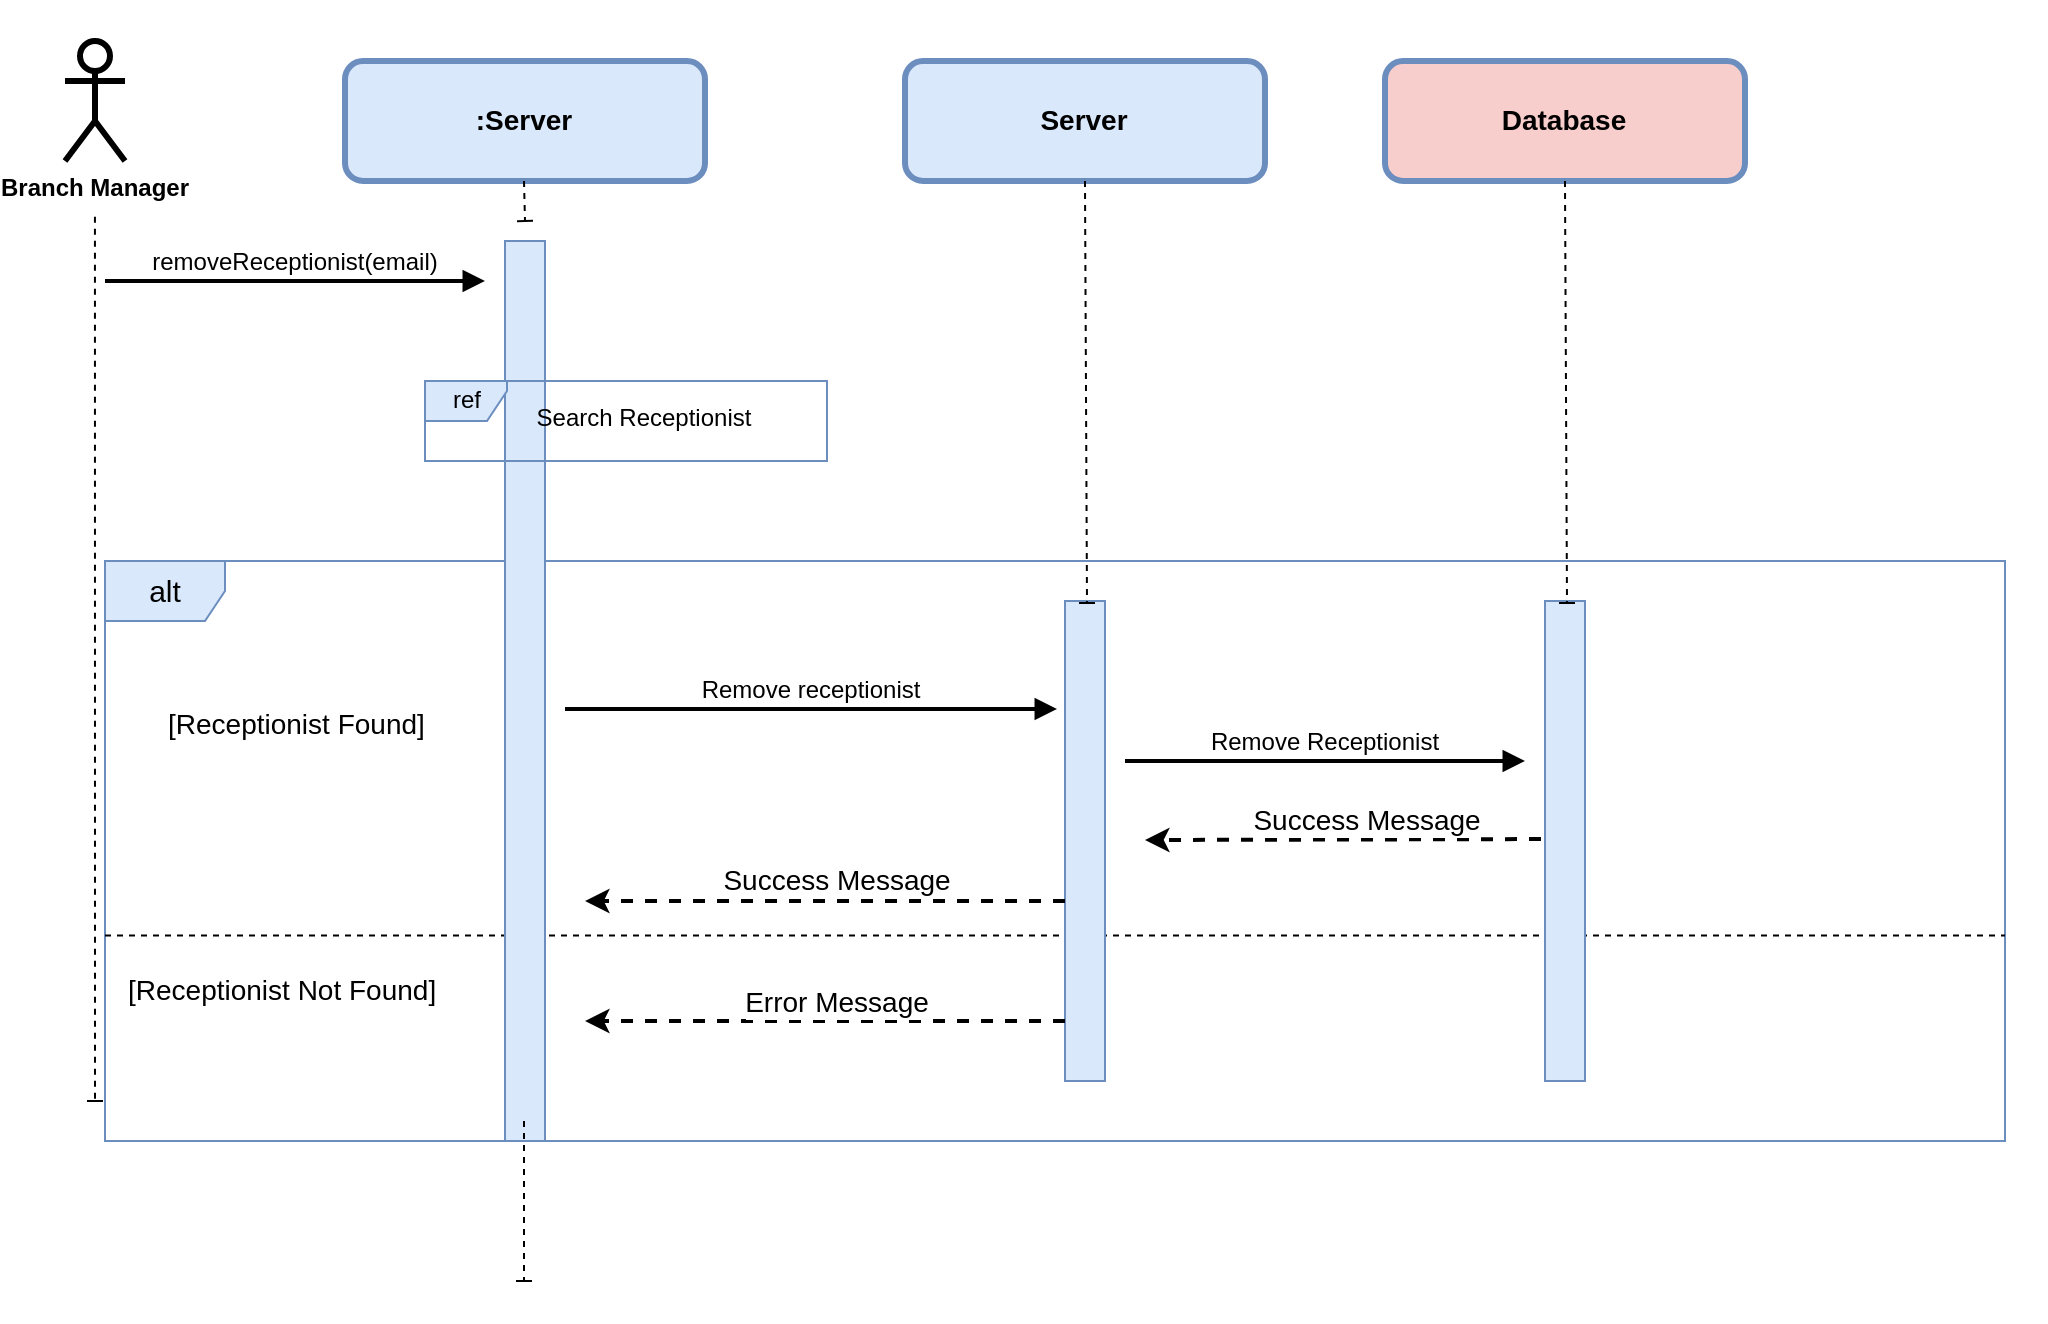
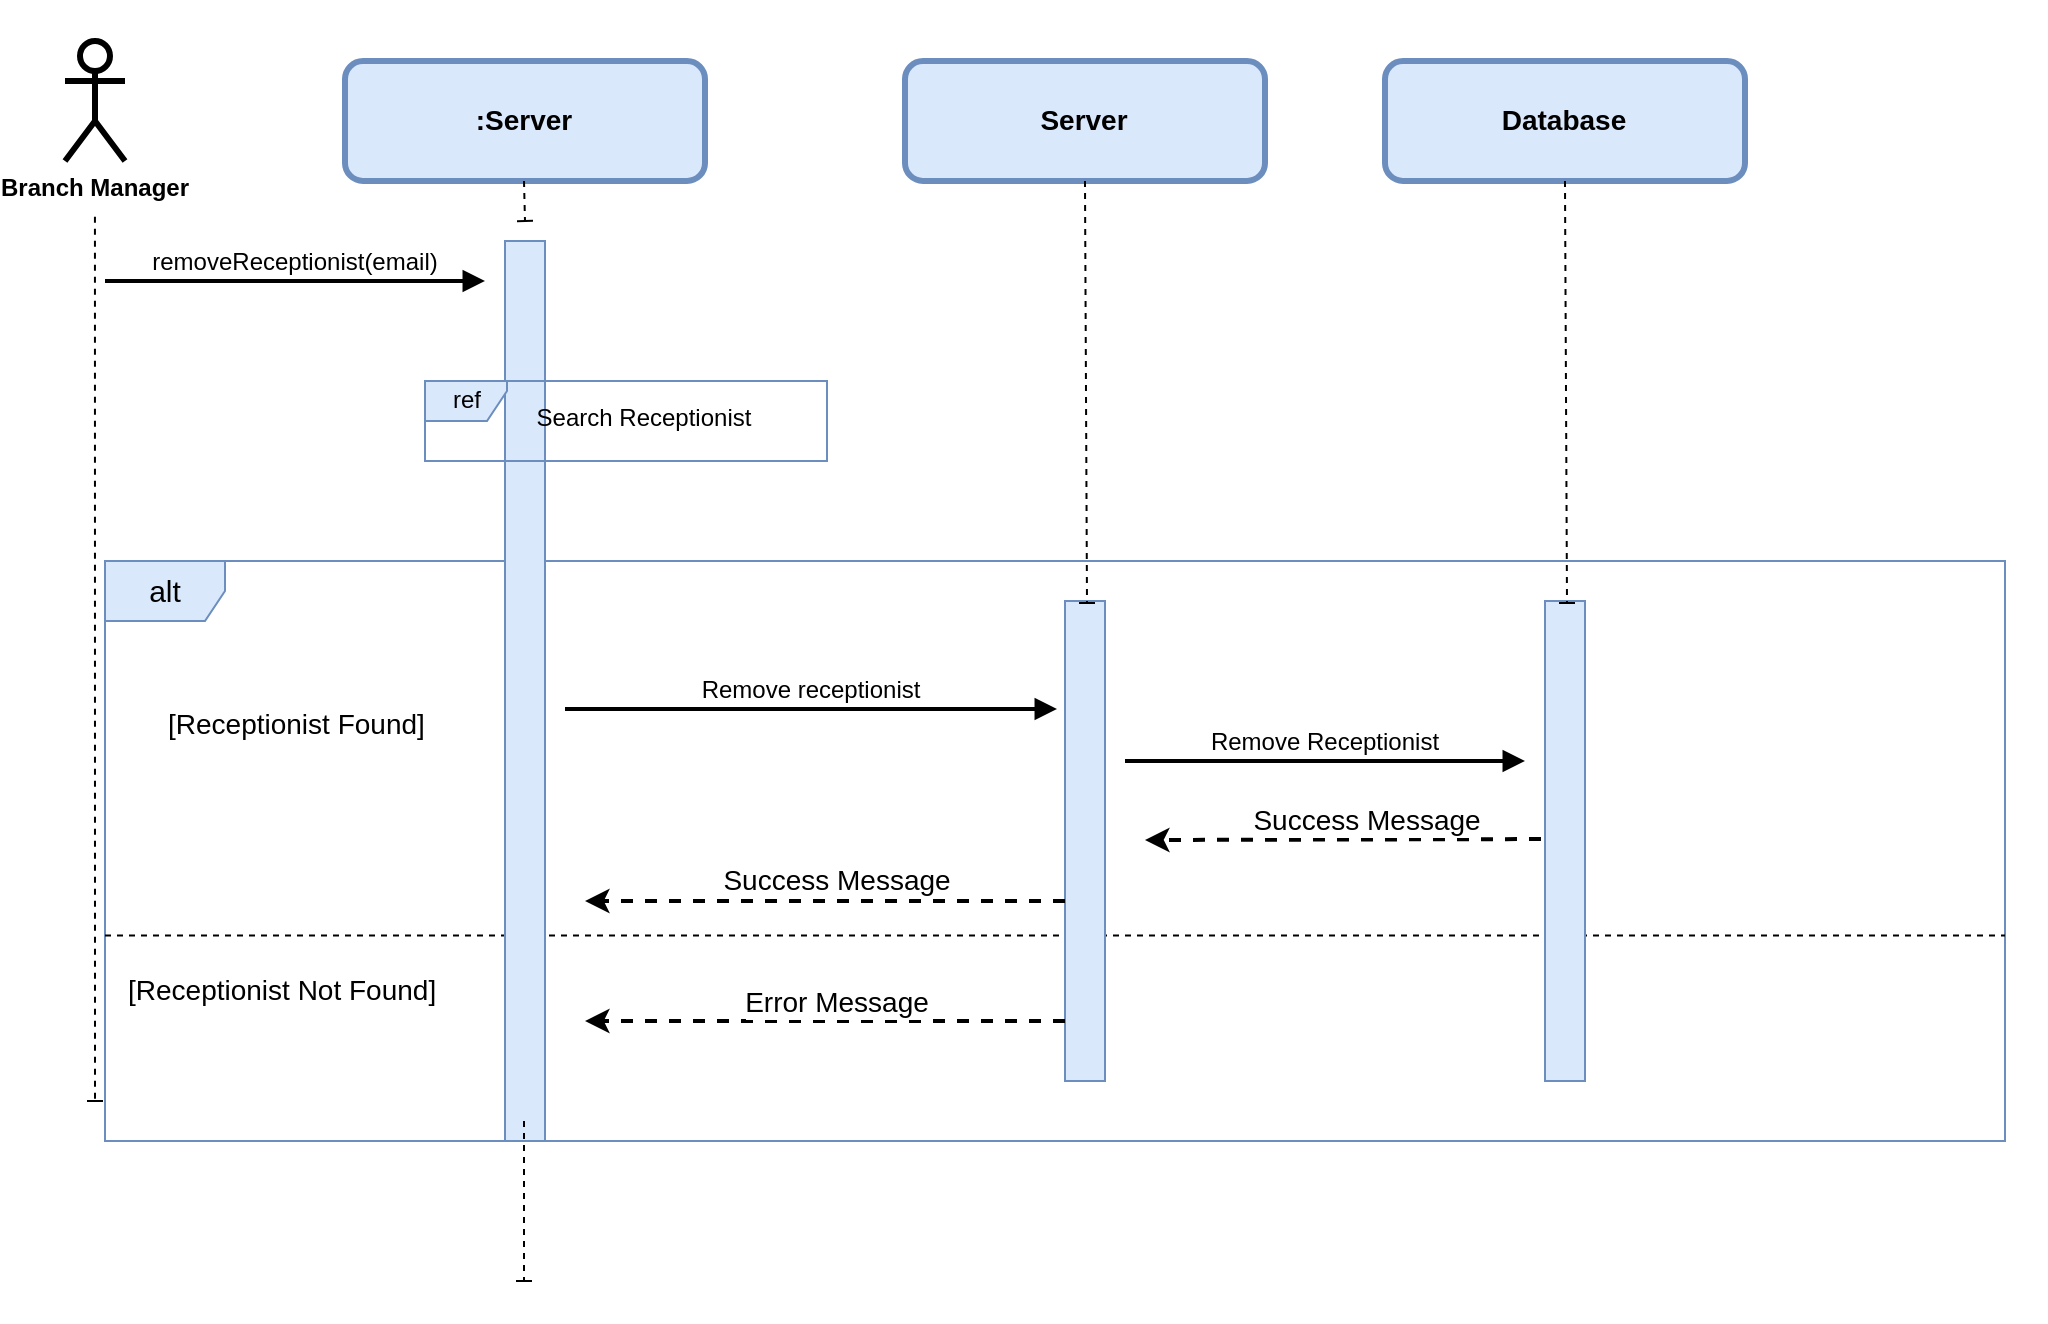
(1565, 121) -> (1565, 121)
